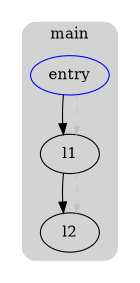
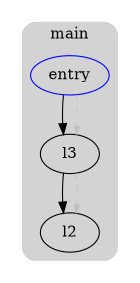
(70, 154) -> (70, 154)
